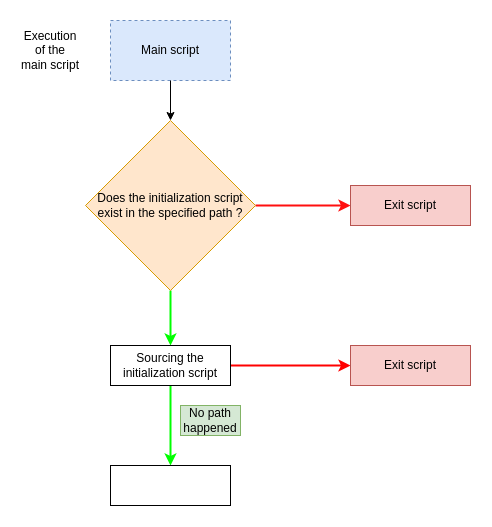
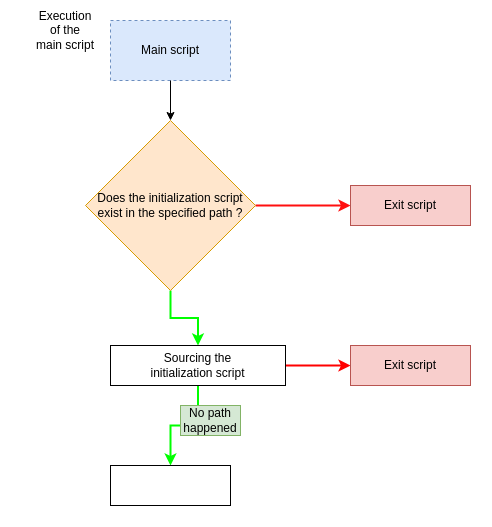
(51, 51) -> (66, 31)
(171, 366) -> (198, 366)
